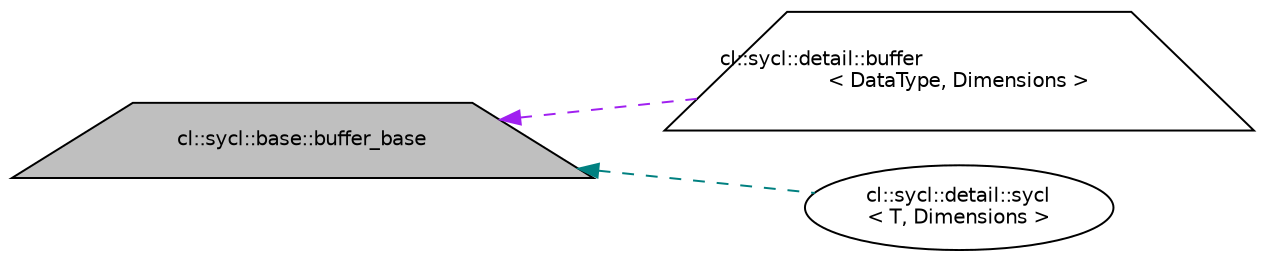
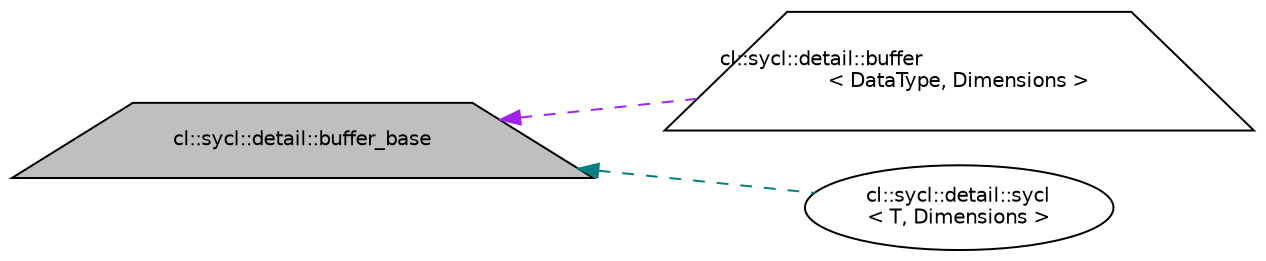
(303, 140) -> (303, 140)
